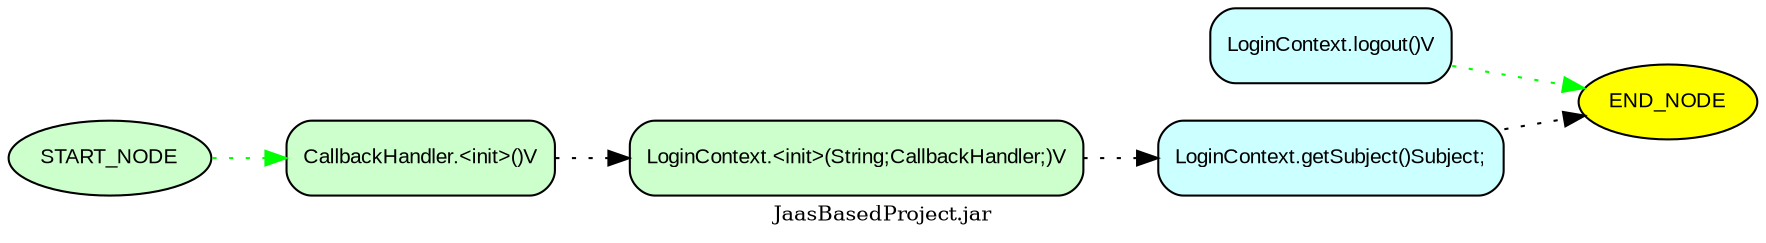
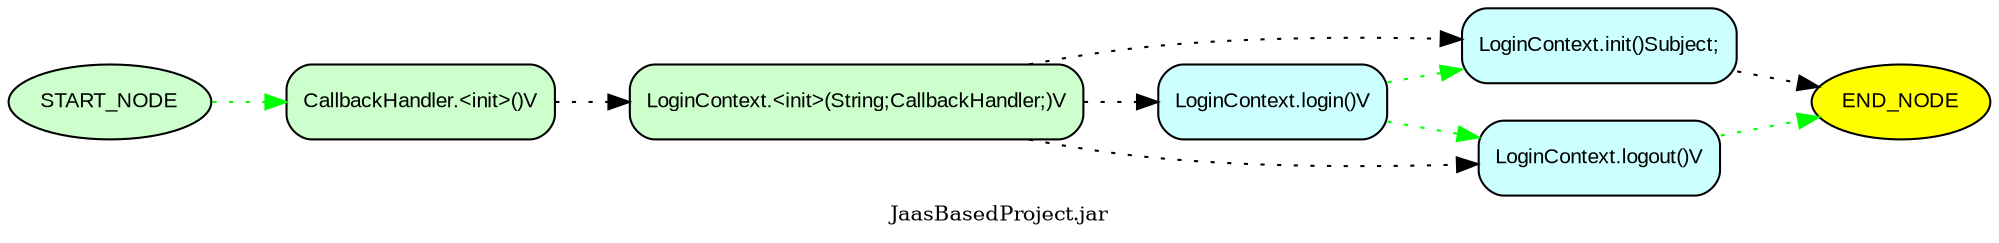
none -> (1273, 102)
(1331, 158) -> (1599, 46)
none -> (1242, 164)
